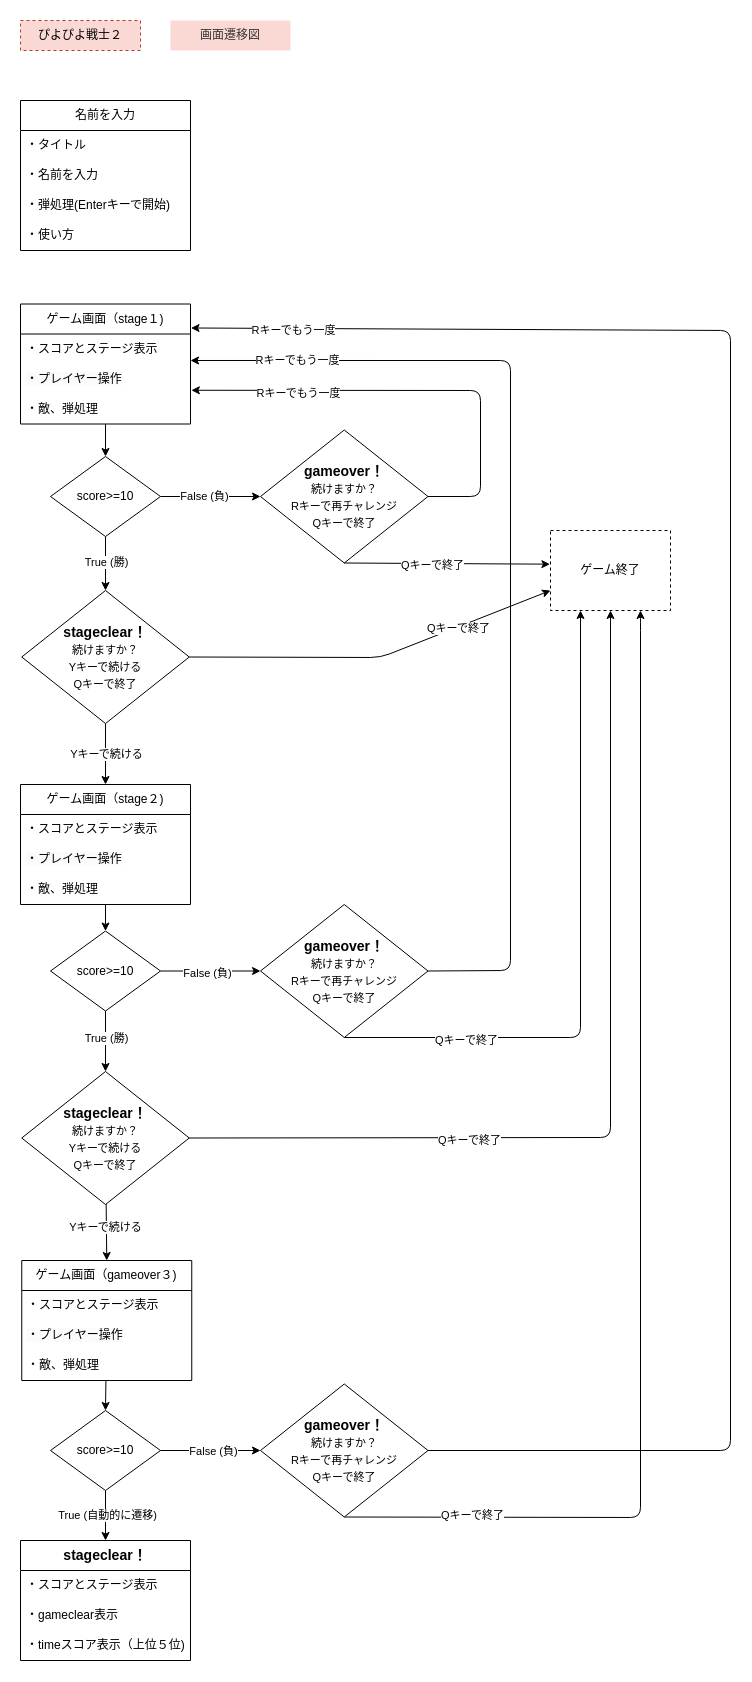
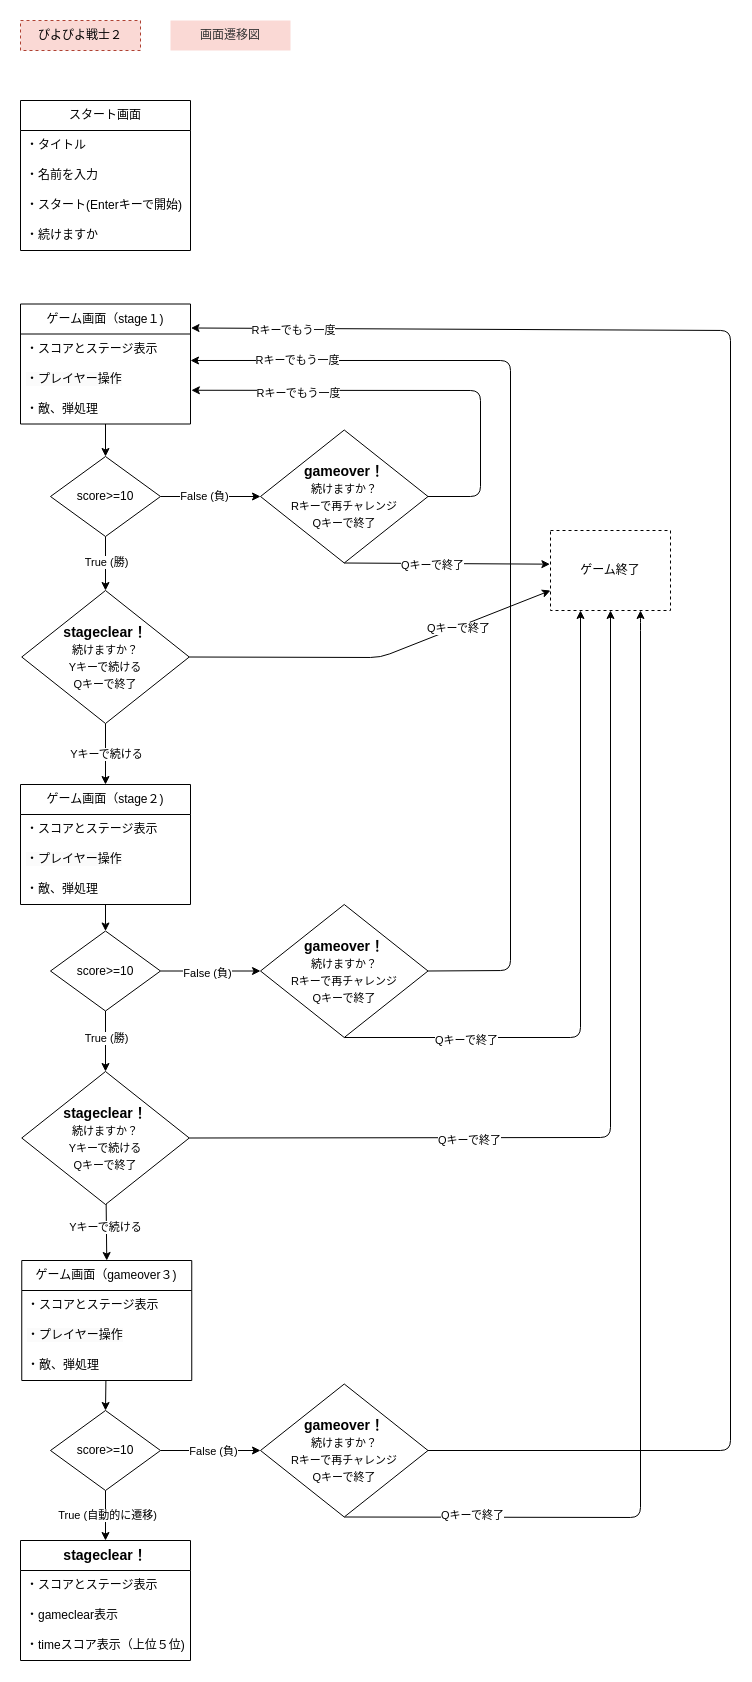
(106, 116) -> (106, 116)
(104, 206) -> (107, 206)
(51, 236) -> (63, 236)
